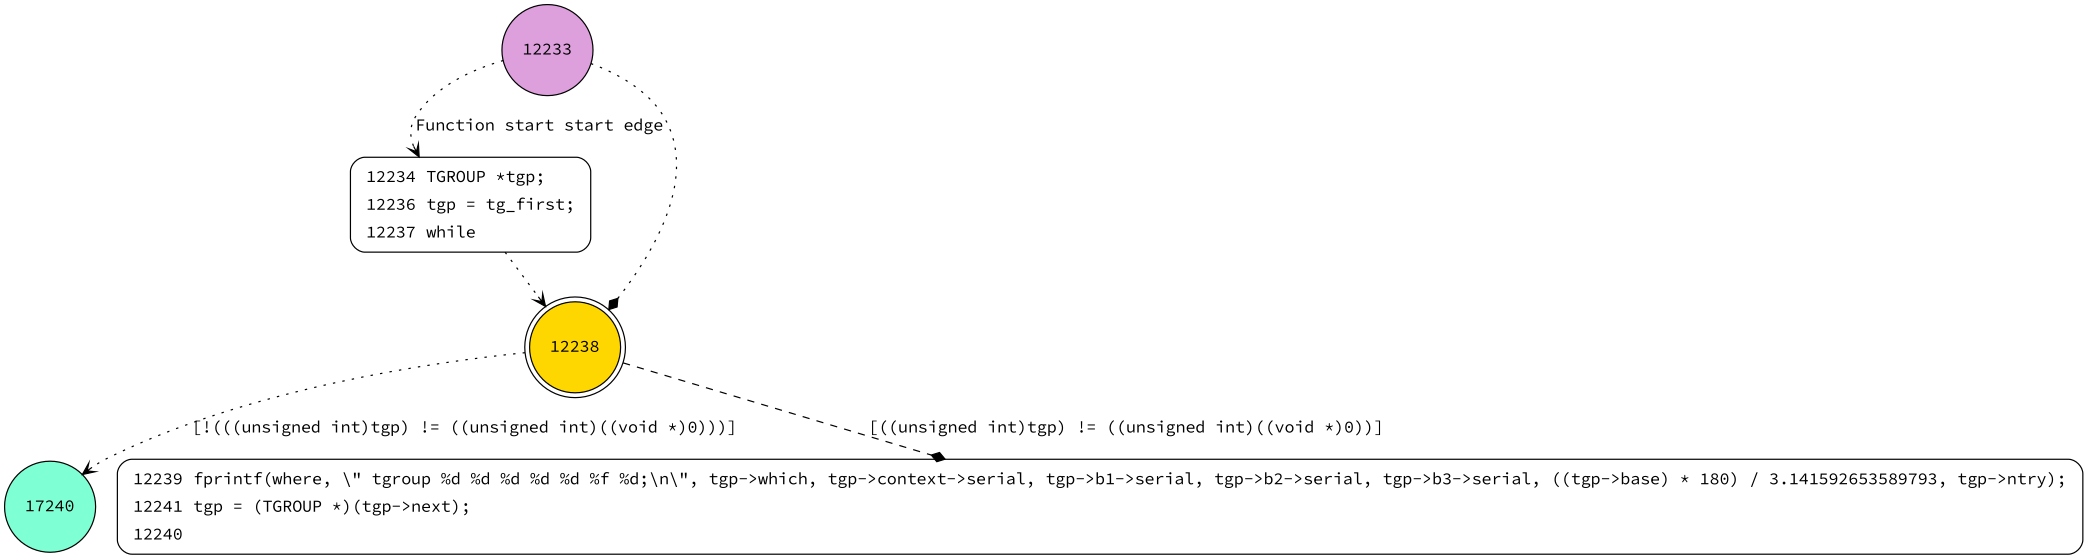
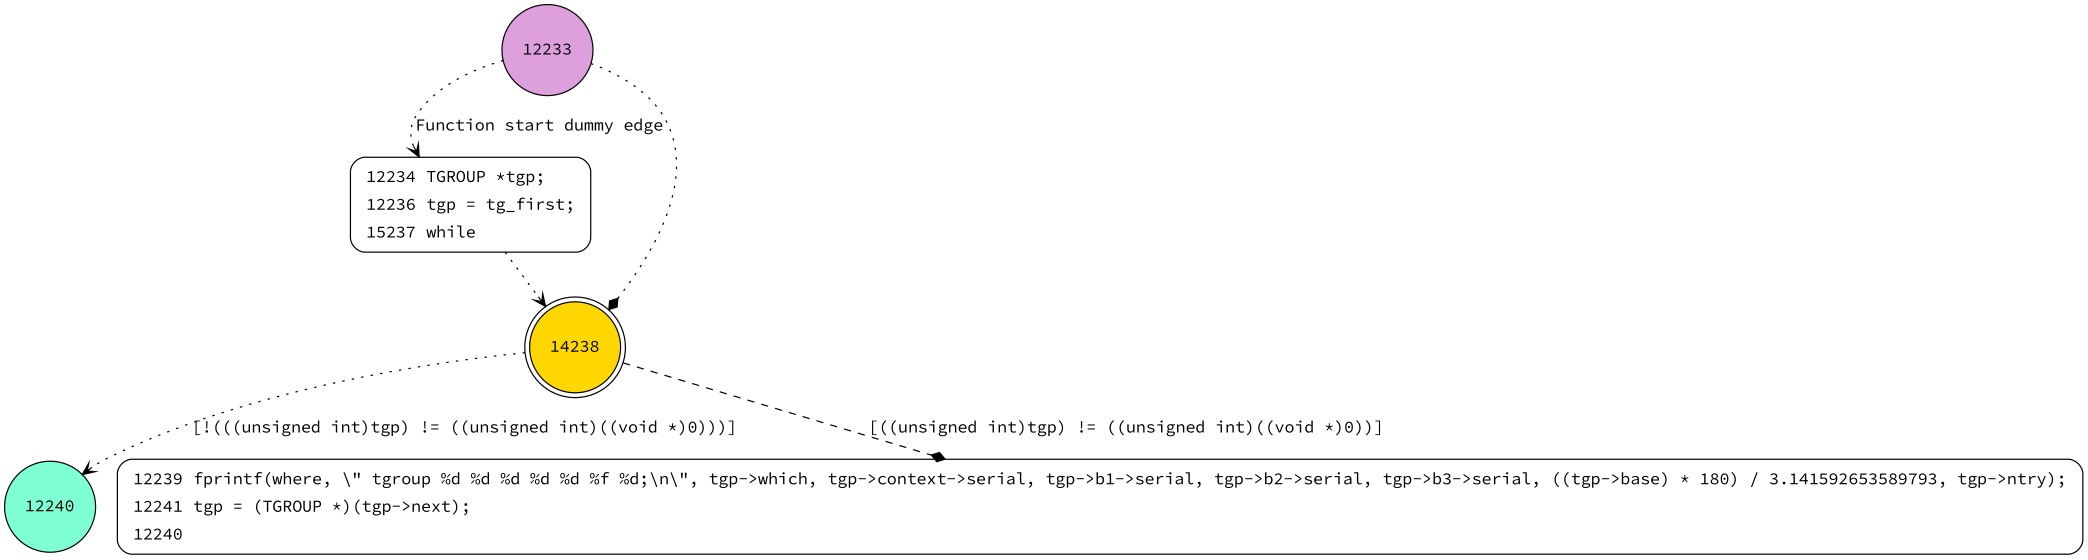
(540, 126) -> (540, 126)
(391, 232) -> (391, 232)
(575, 347) -> (575, 347)
(50, 507) -> (50, 507)
